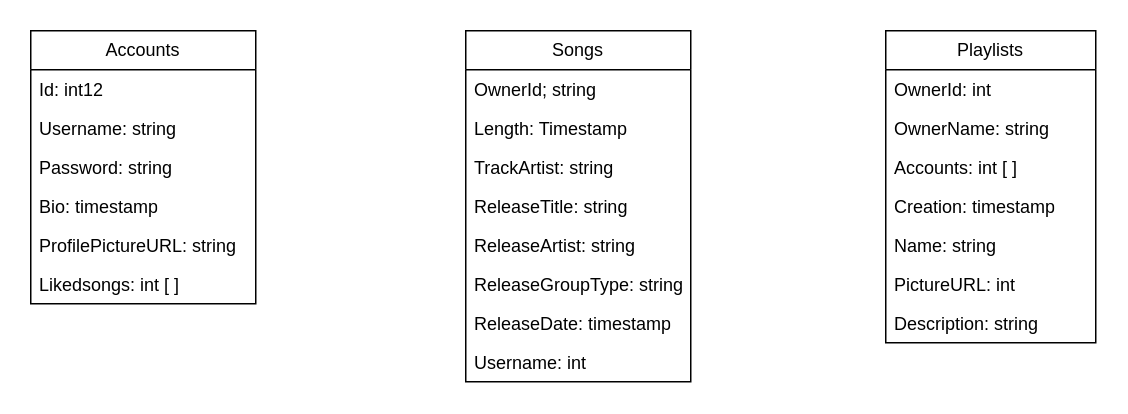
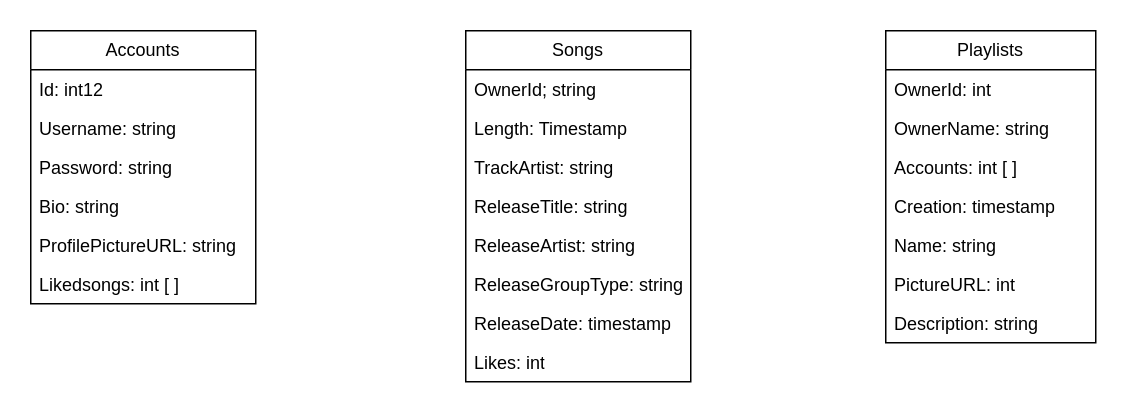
(101, 208) -> (86, 208)
(533, 364) -> (516, 364)
